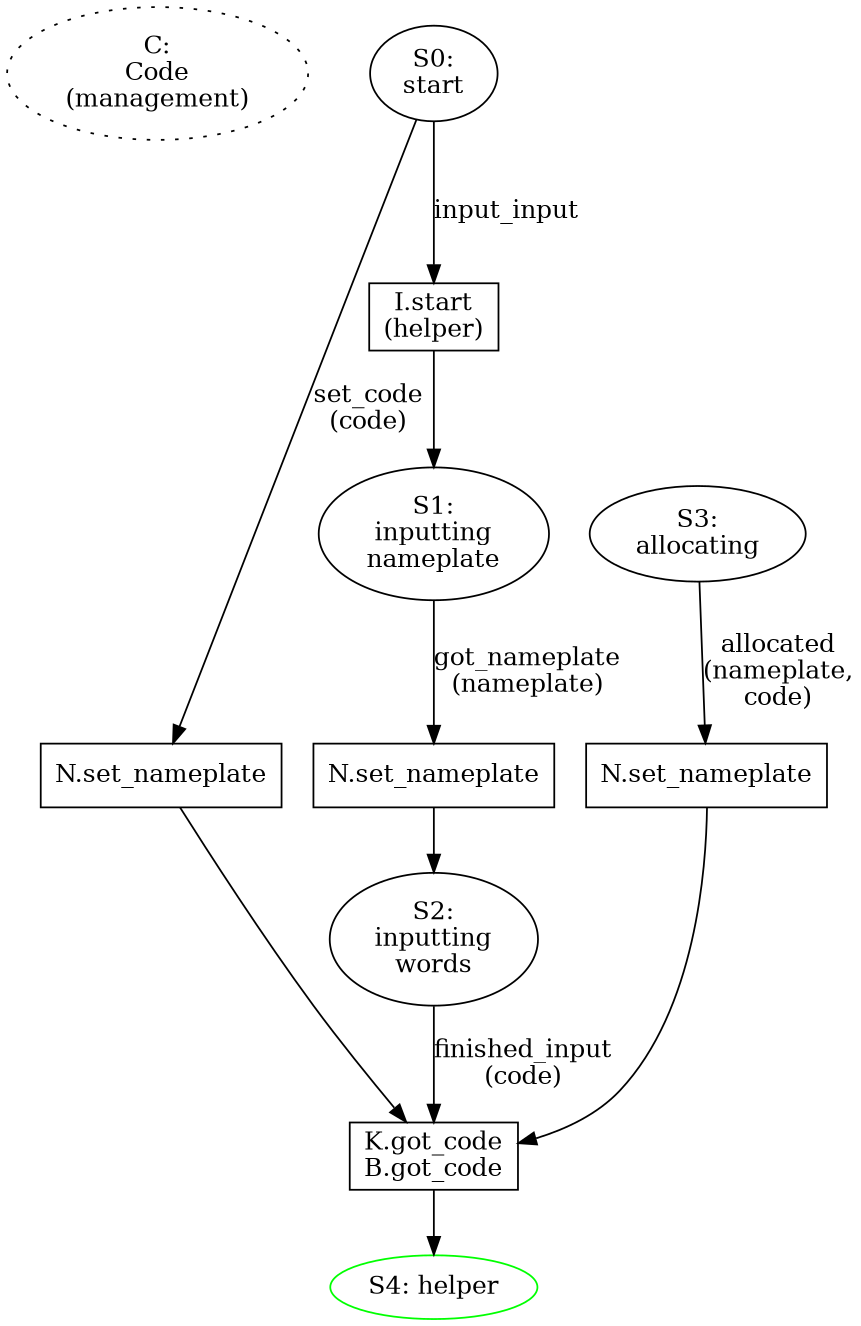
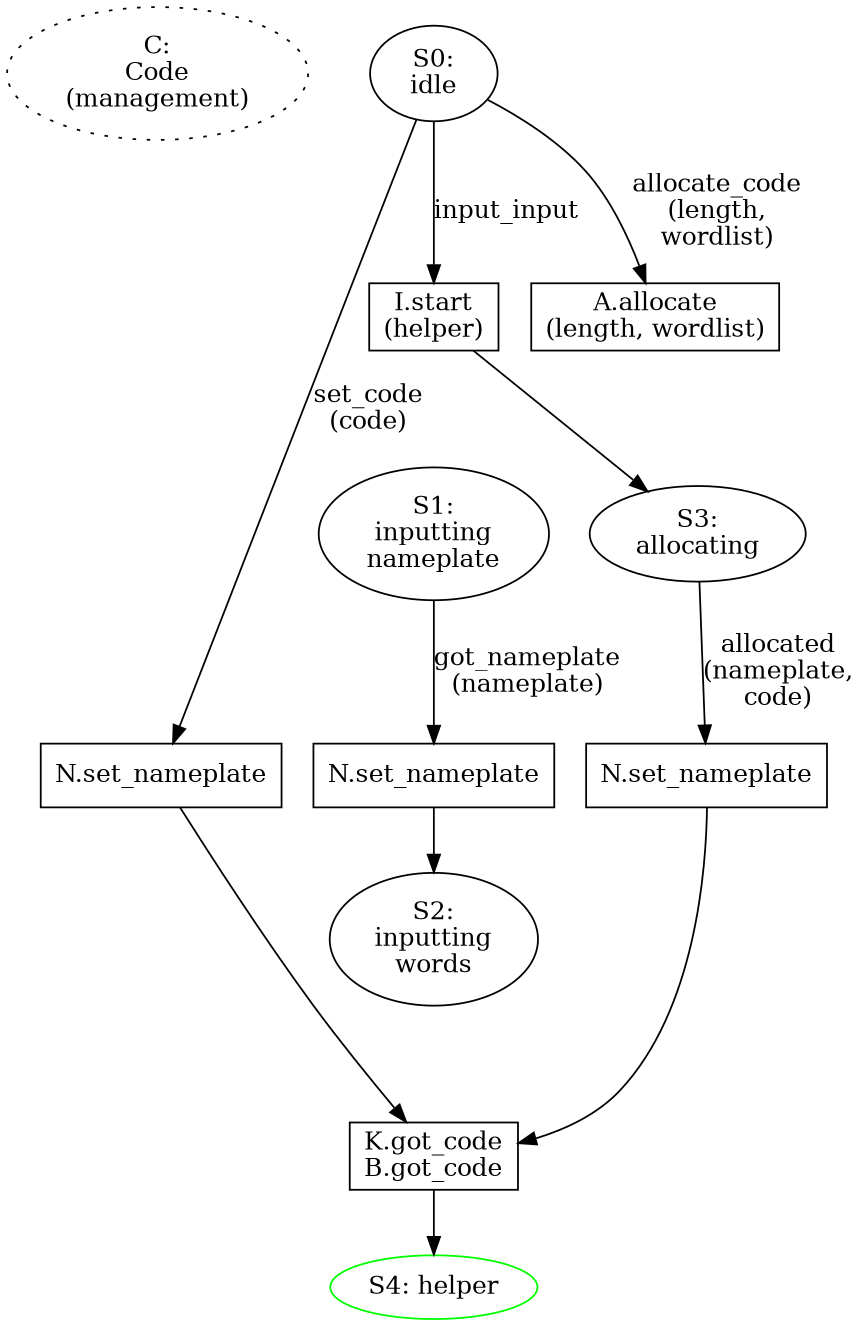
(434, 73) -> (434, 73)
none -> (655, 317)
(434, 400) -> (553, 415)
(434, 1055) -> none
